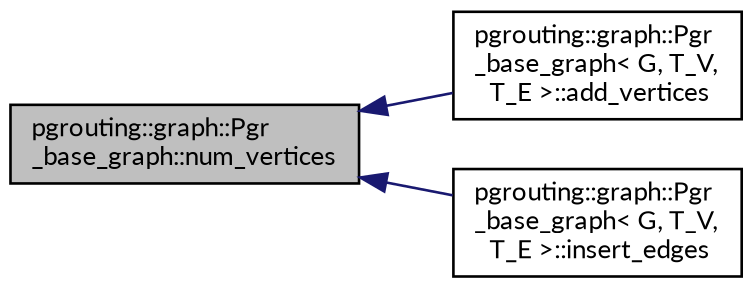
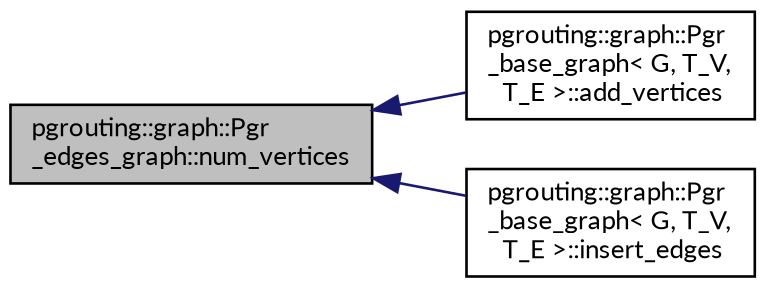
(185, 144) -> (191, 144)
